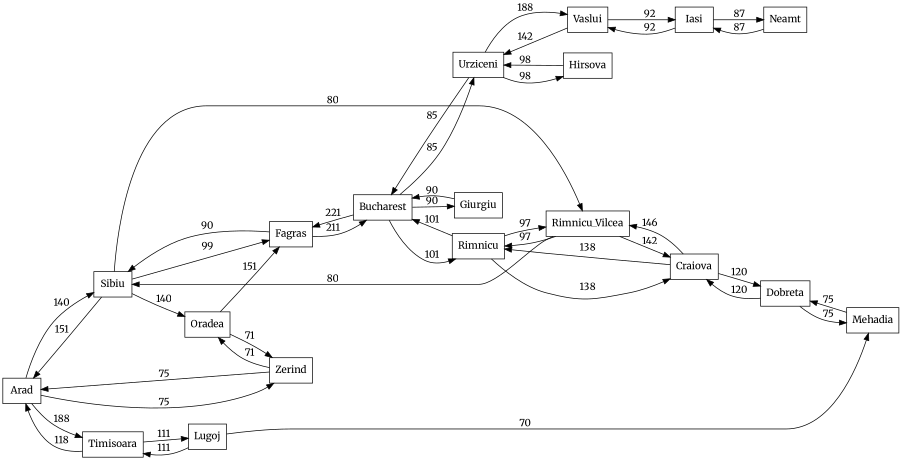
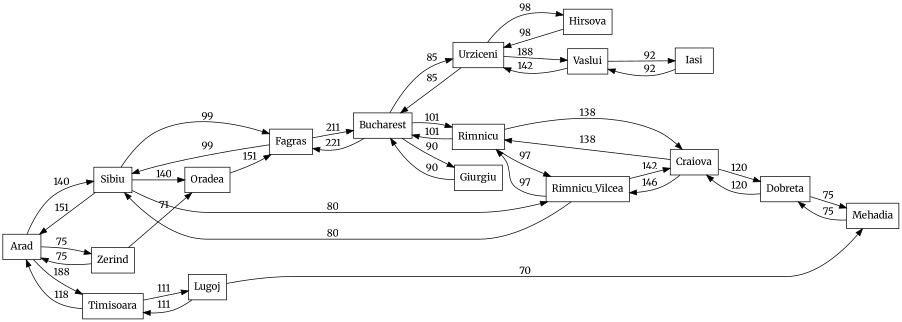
(785, 20) -> none
(207, 226) -> (207, 146)
(249, 343) -> none
